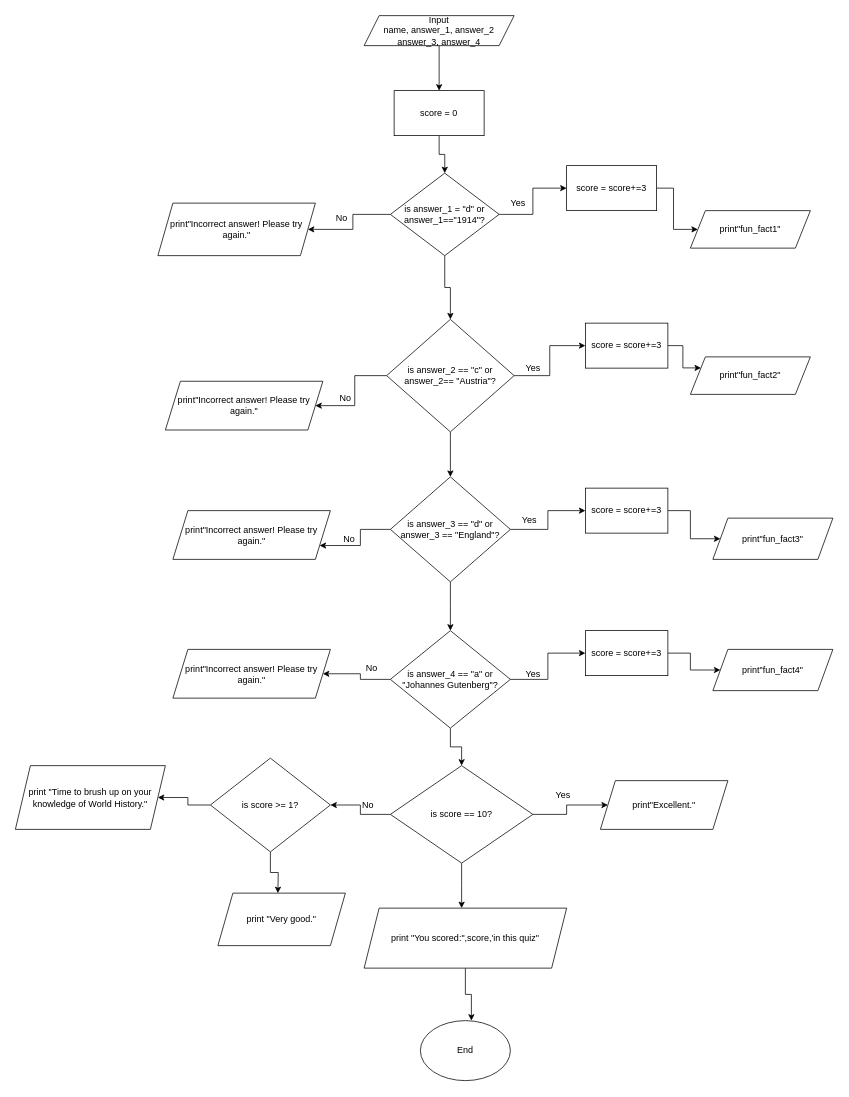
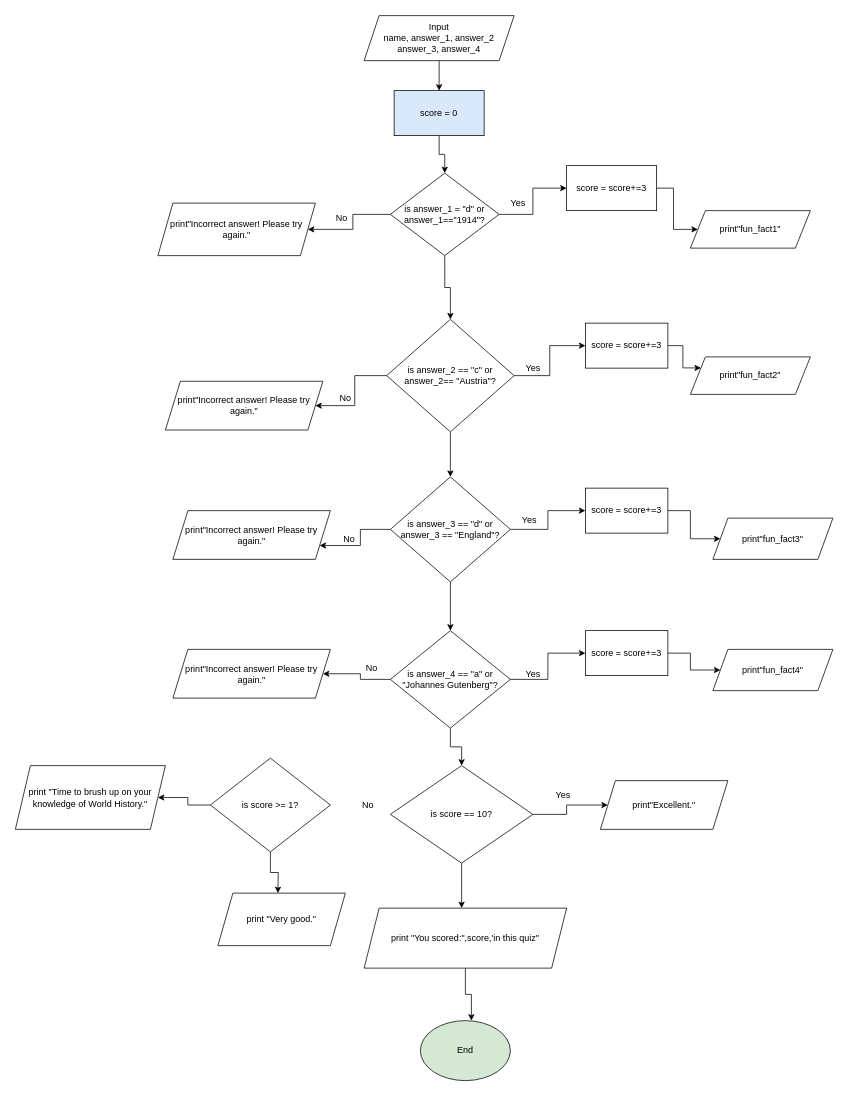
(439, 30) -> (439, 38)
(439, 113) -> (439, 113)
(370, 814) -> none
(465, 1050) -> (465, 1050)
